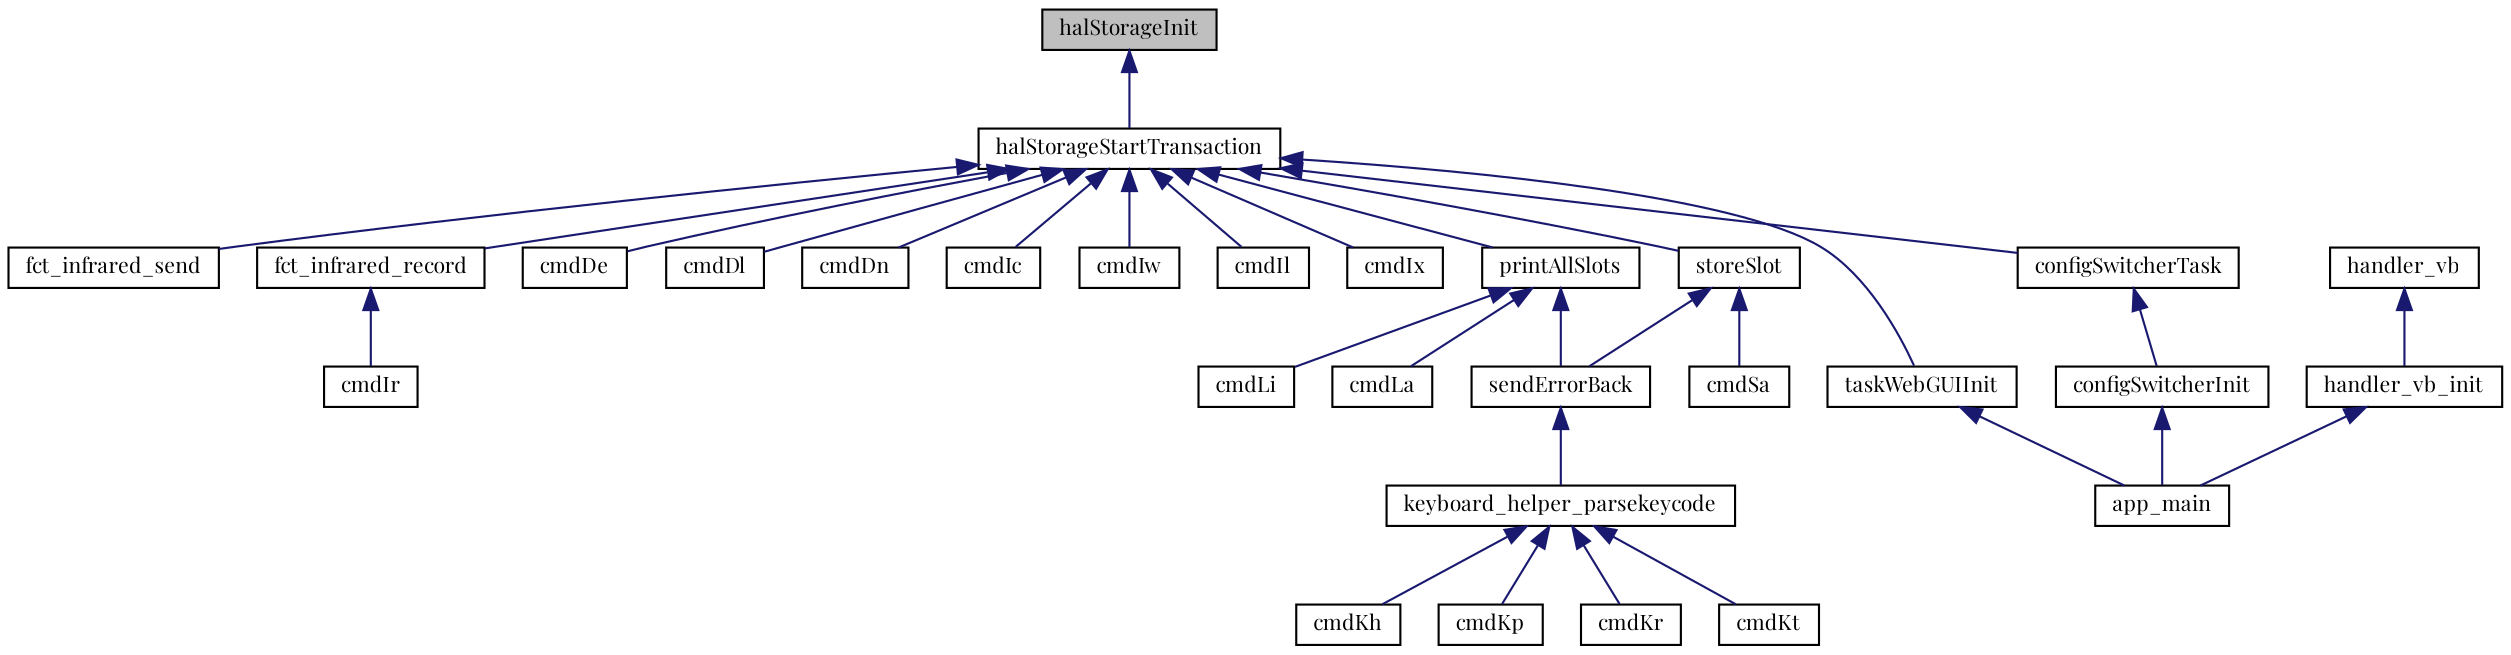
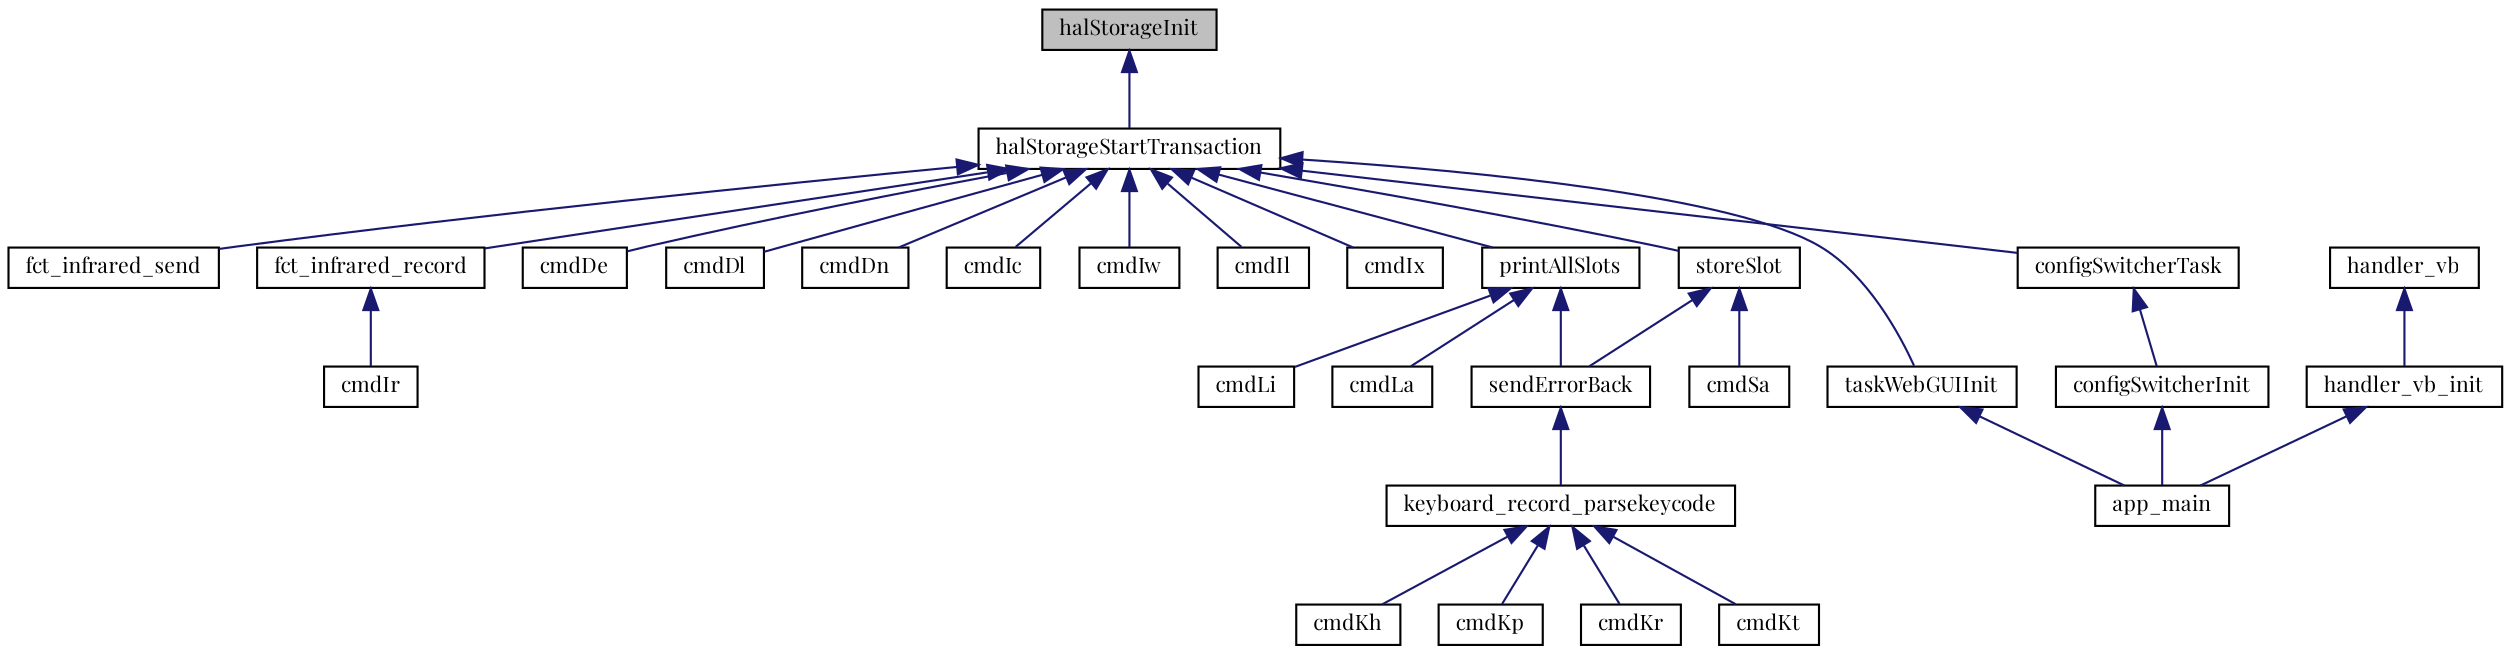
(1561, 506) -> (1561, 506)
